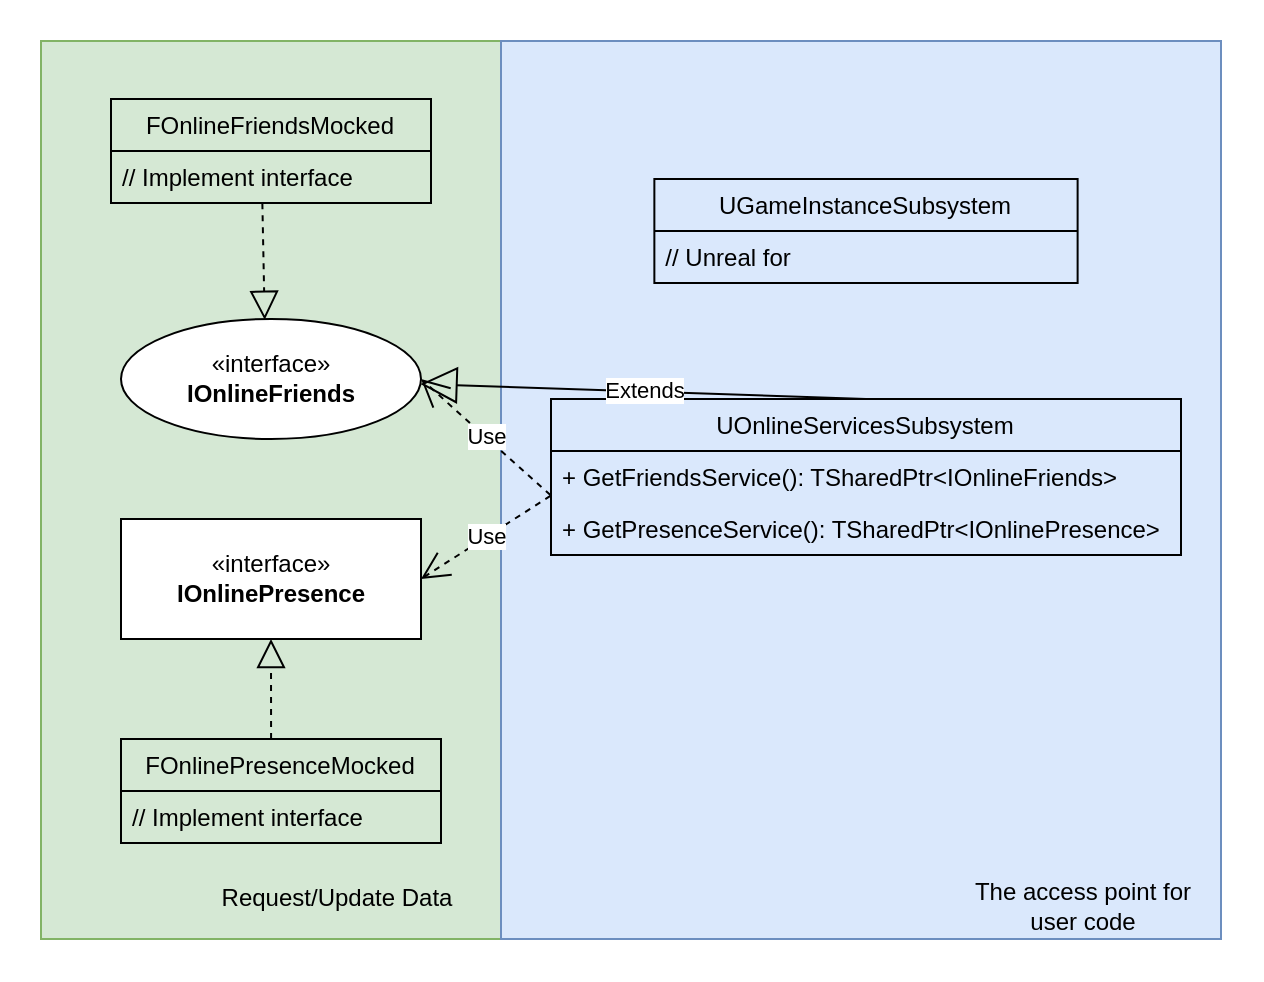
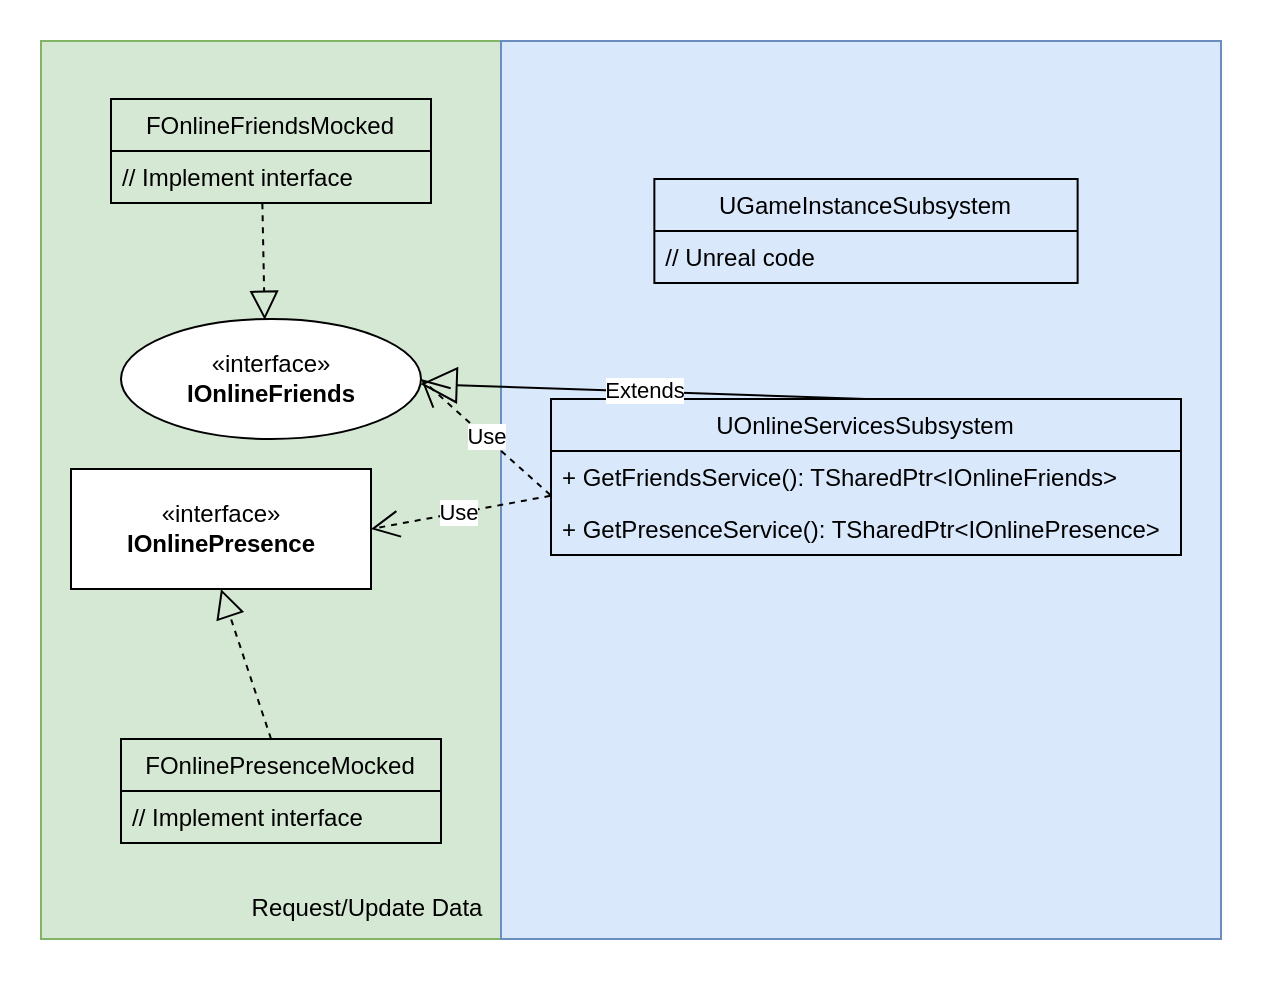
(743, 258) -> (750, 258)
(271, 579) -> (221, 529)
(338, 899) -> (368, 909)
(1084, 907) -> none
